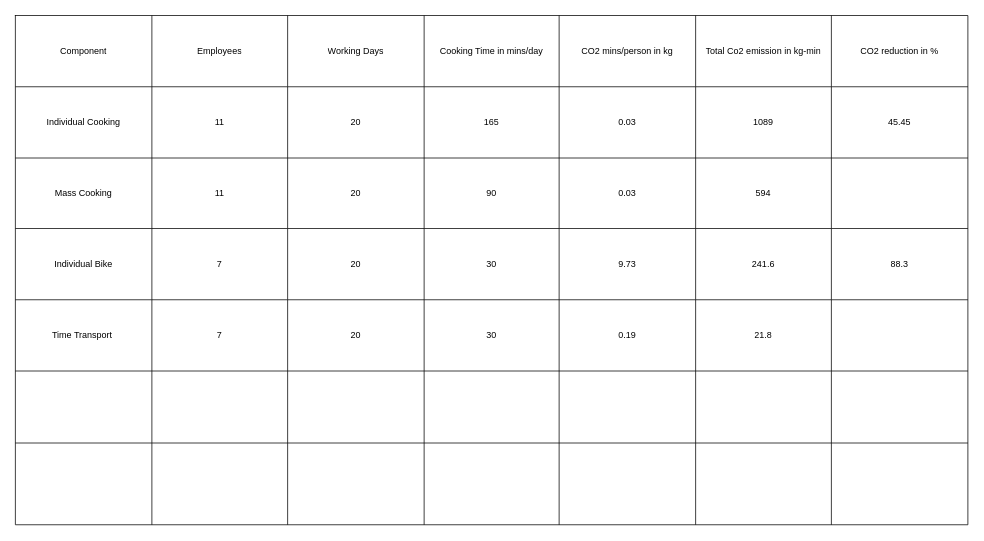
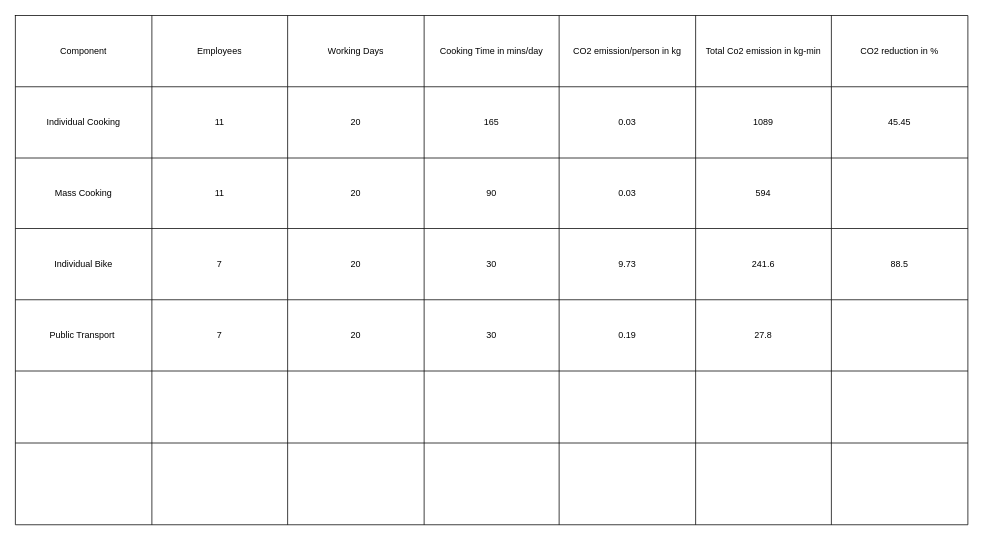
(627, 51) -> (627, 51)
(900, 264) -> (900, 264)
(84, 336) -> (84, 336)
(764, 336) -> (764, 336)
